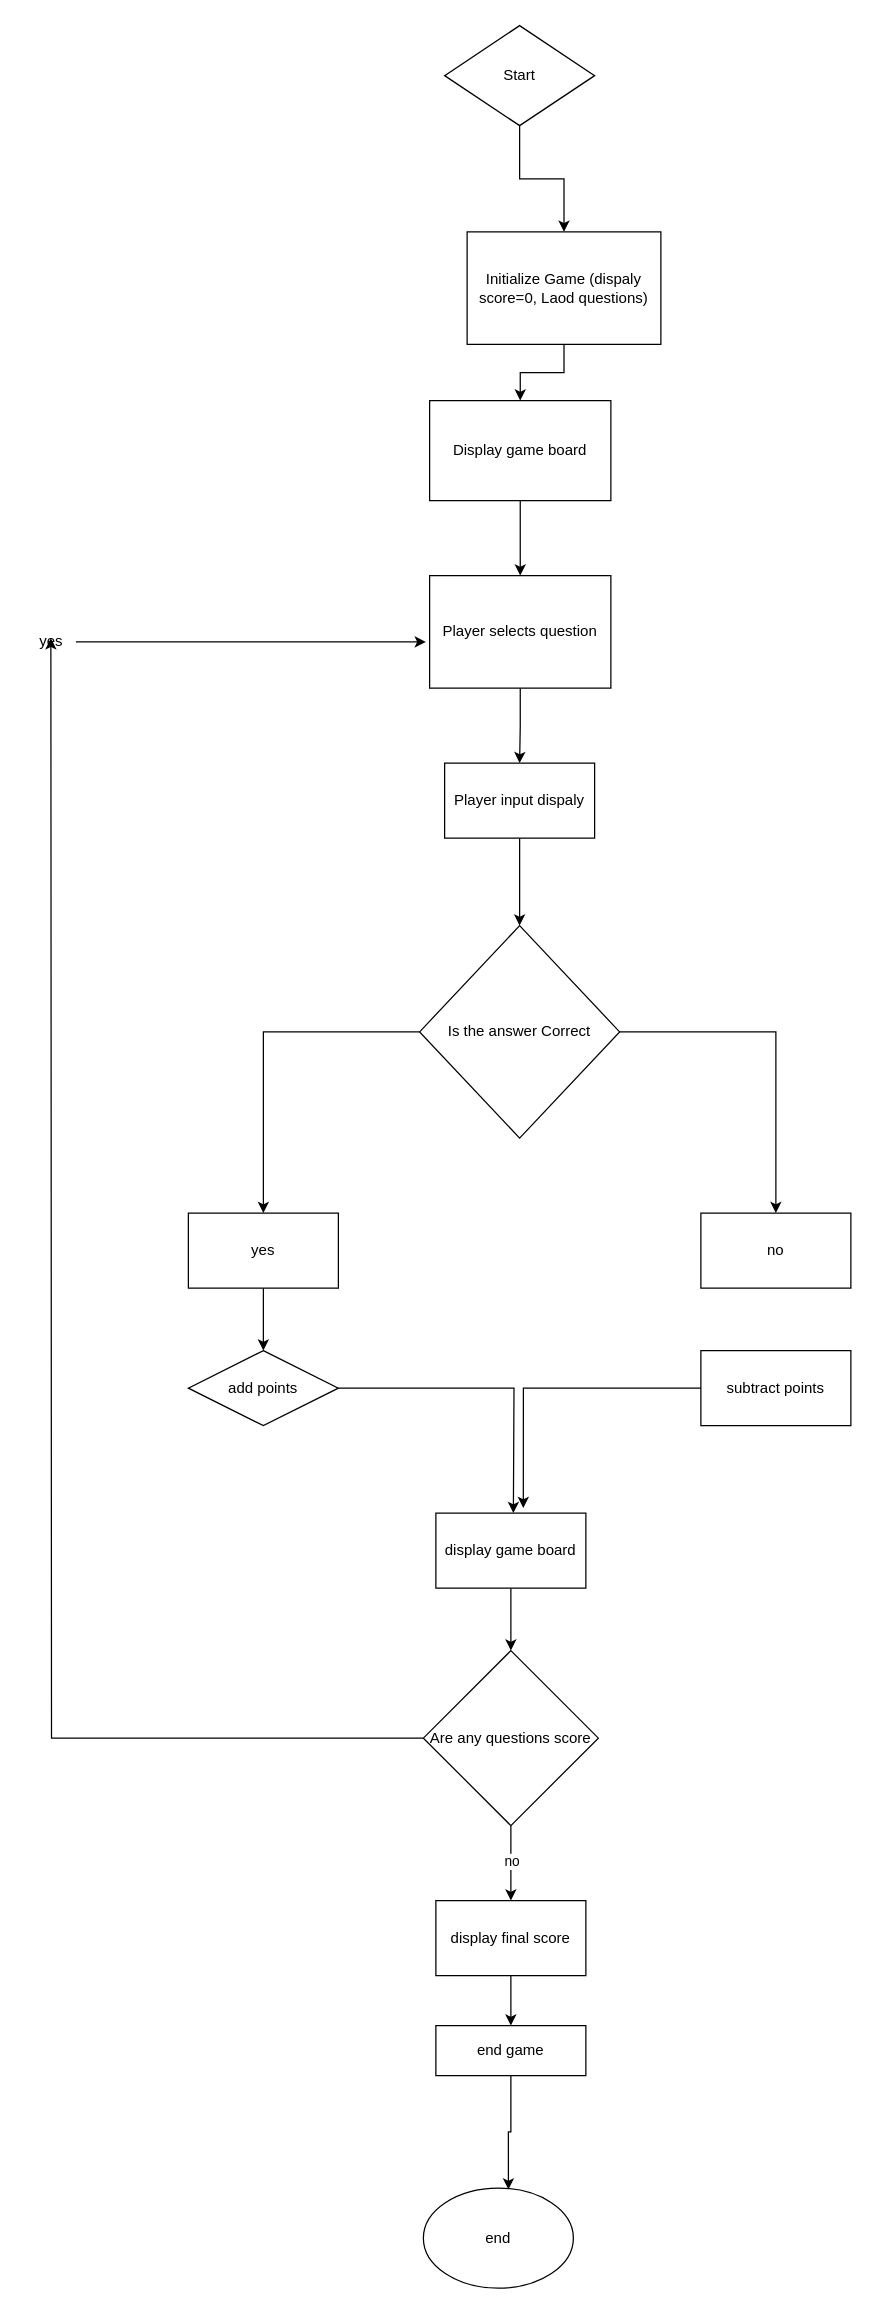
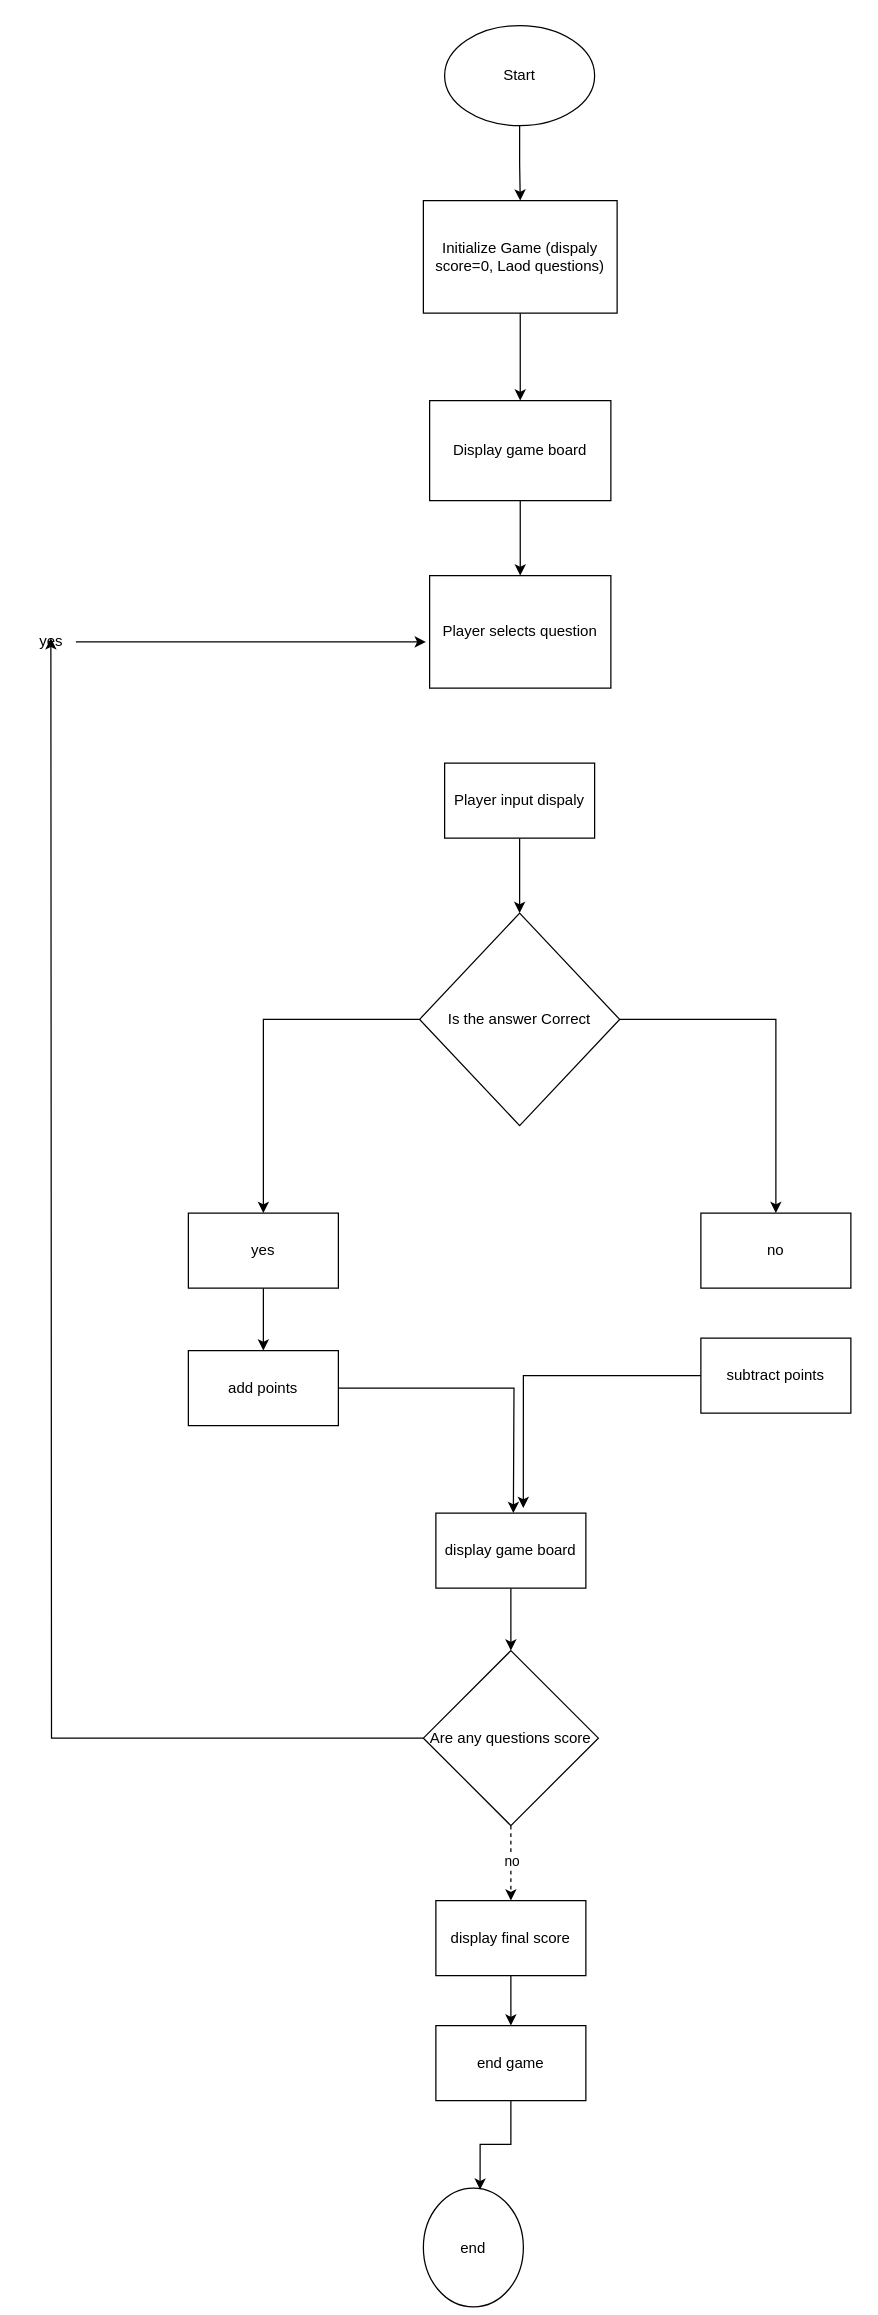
(519, 76) -> (519, 76)
(564, 288) -> (520, 257)
(520, 722) -> none
(519, 1032) -> (519, 1019)
(263, 1388) -> (263, 1388)
(776, 1388) -> (776, 1376)
(511, 1841) -> (511, 1841)
(511, 2051) -> (511, 2063)
(498, 2238) -> (473, 2248)
